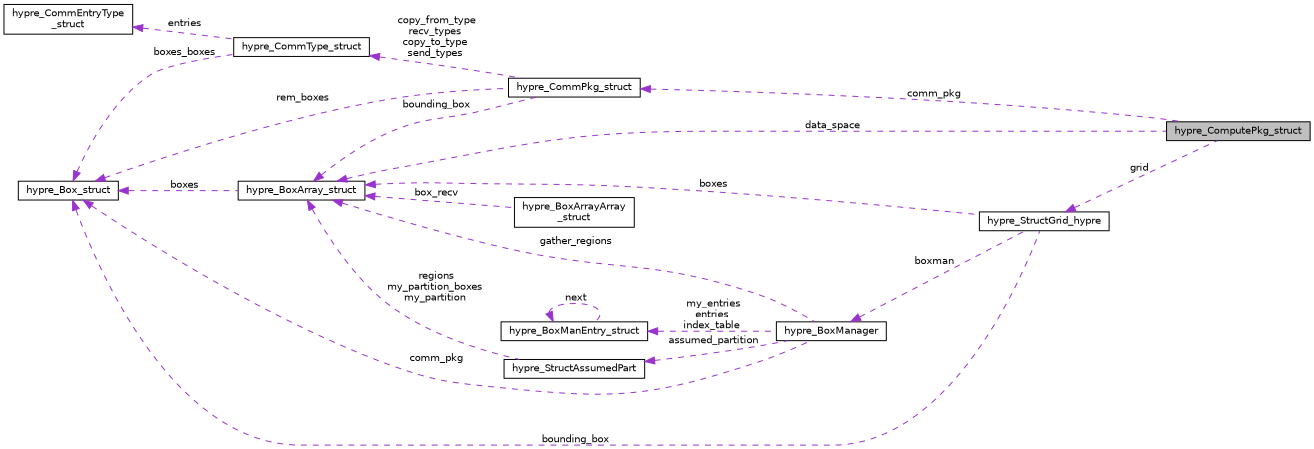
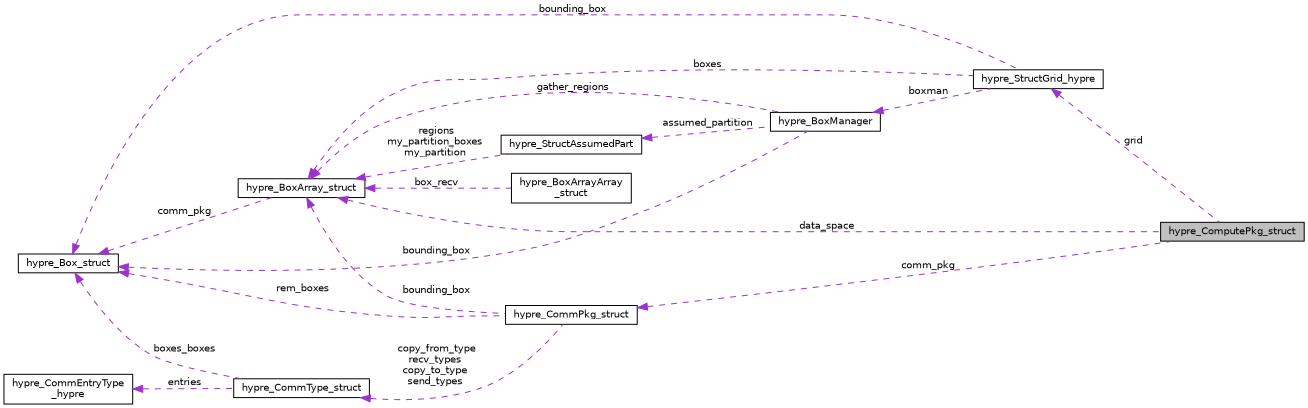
(68, 19) -> (68, 389)
(183, 185) -> (183, 211)
(574, 331) -> none
(435, 358) -> (435, 251)
